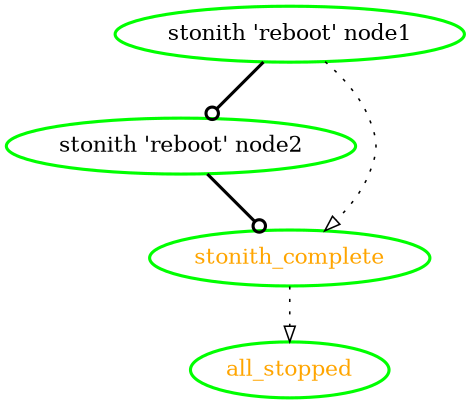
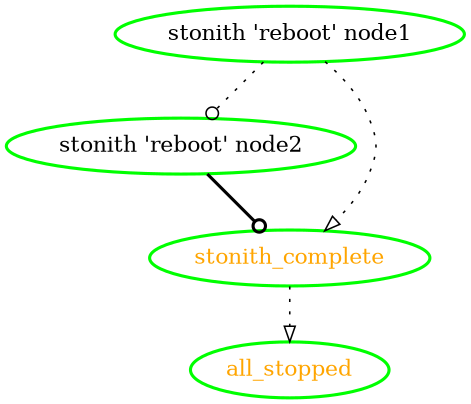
(240, 85) -> (240, 85)
